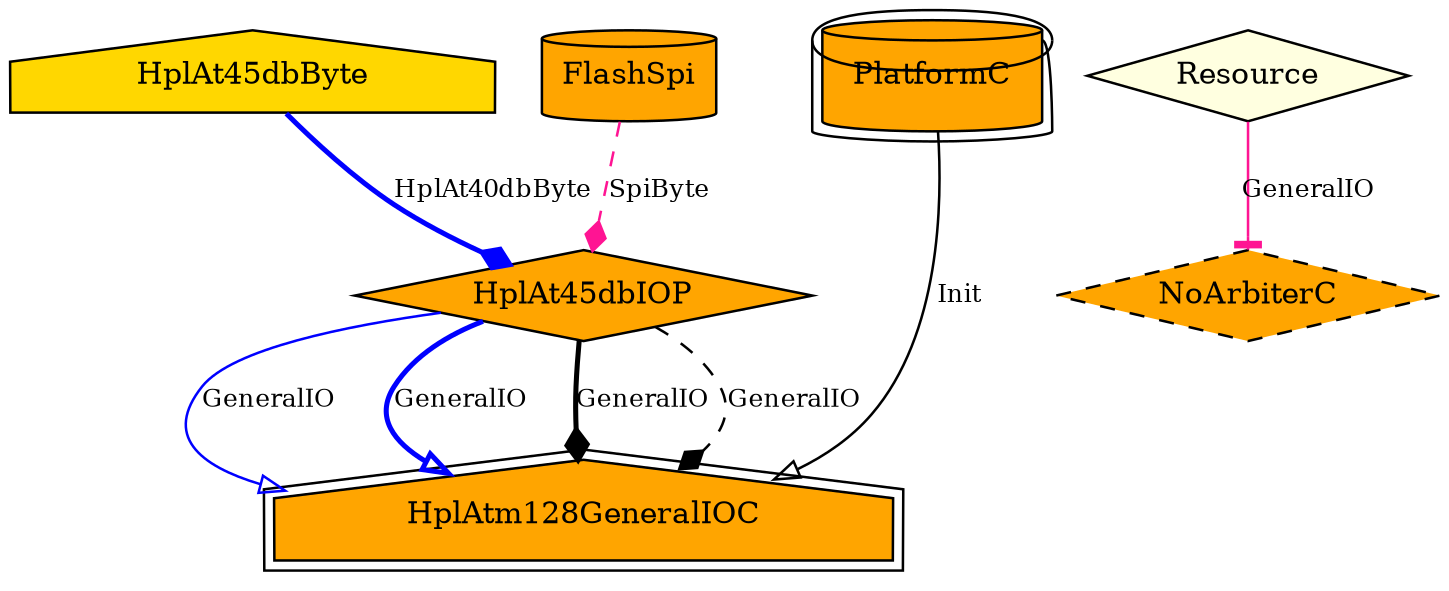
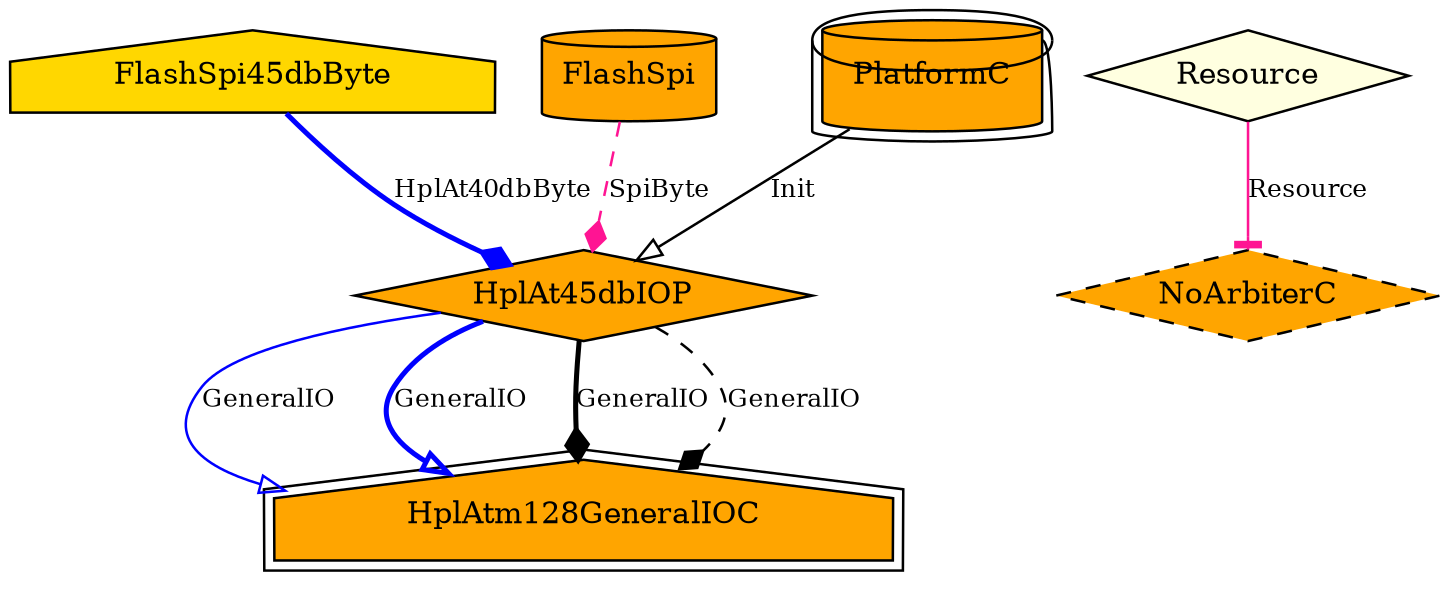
(253, 76) -> (253, 76)
(1309, 191) -> (1309, 191)
(919, 324) -> (754, 188)
